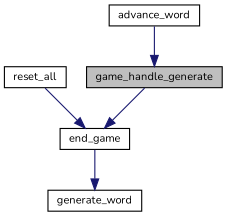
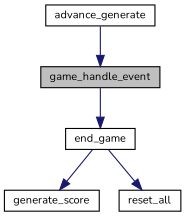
(154, 15) -> (100, 15)
(154, 77) -> (100, 77)
(61, 104) -> (122, 166)
(95, 201) -> (52, 201)
